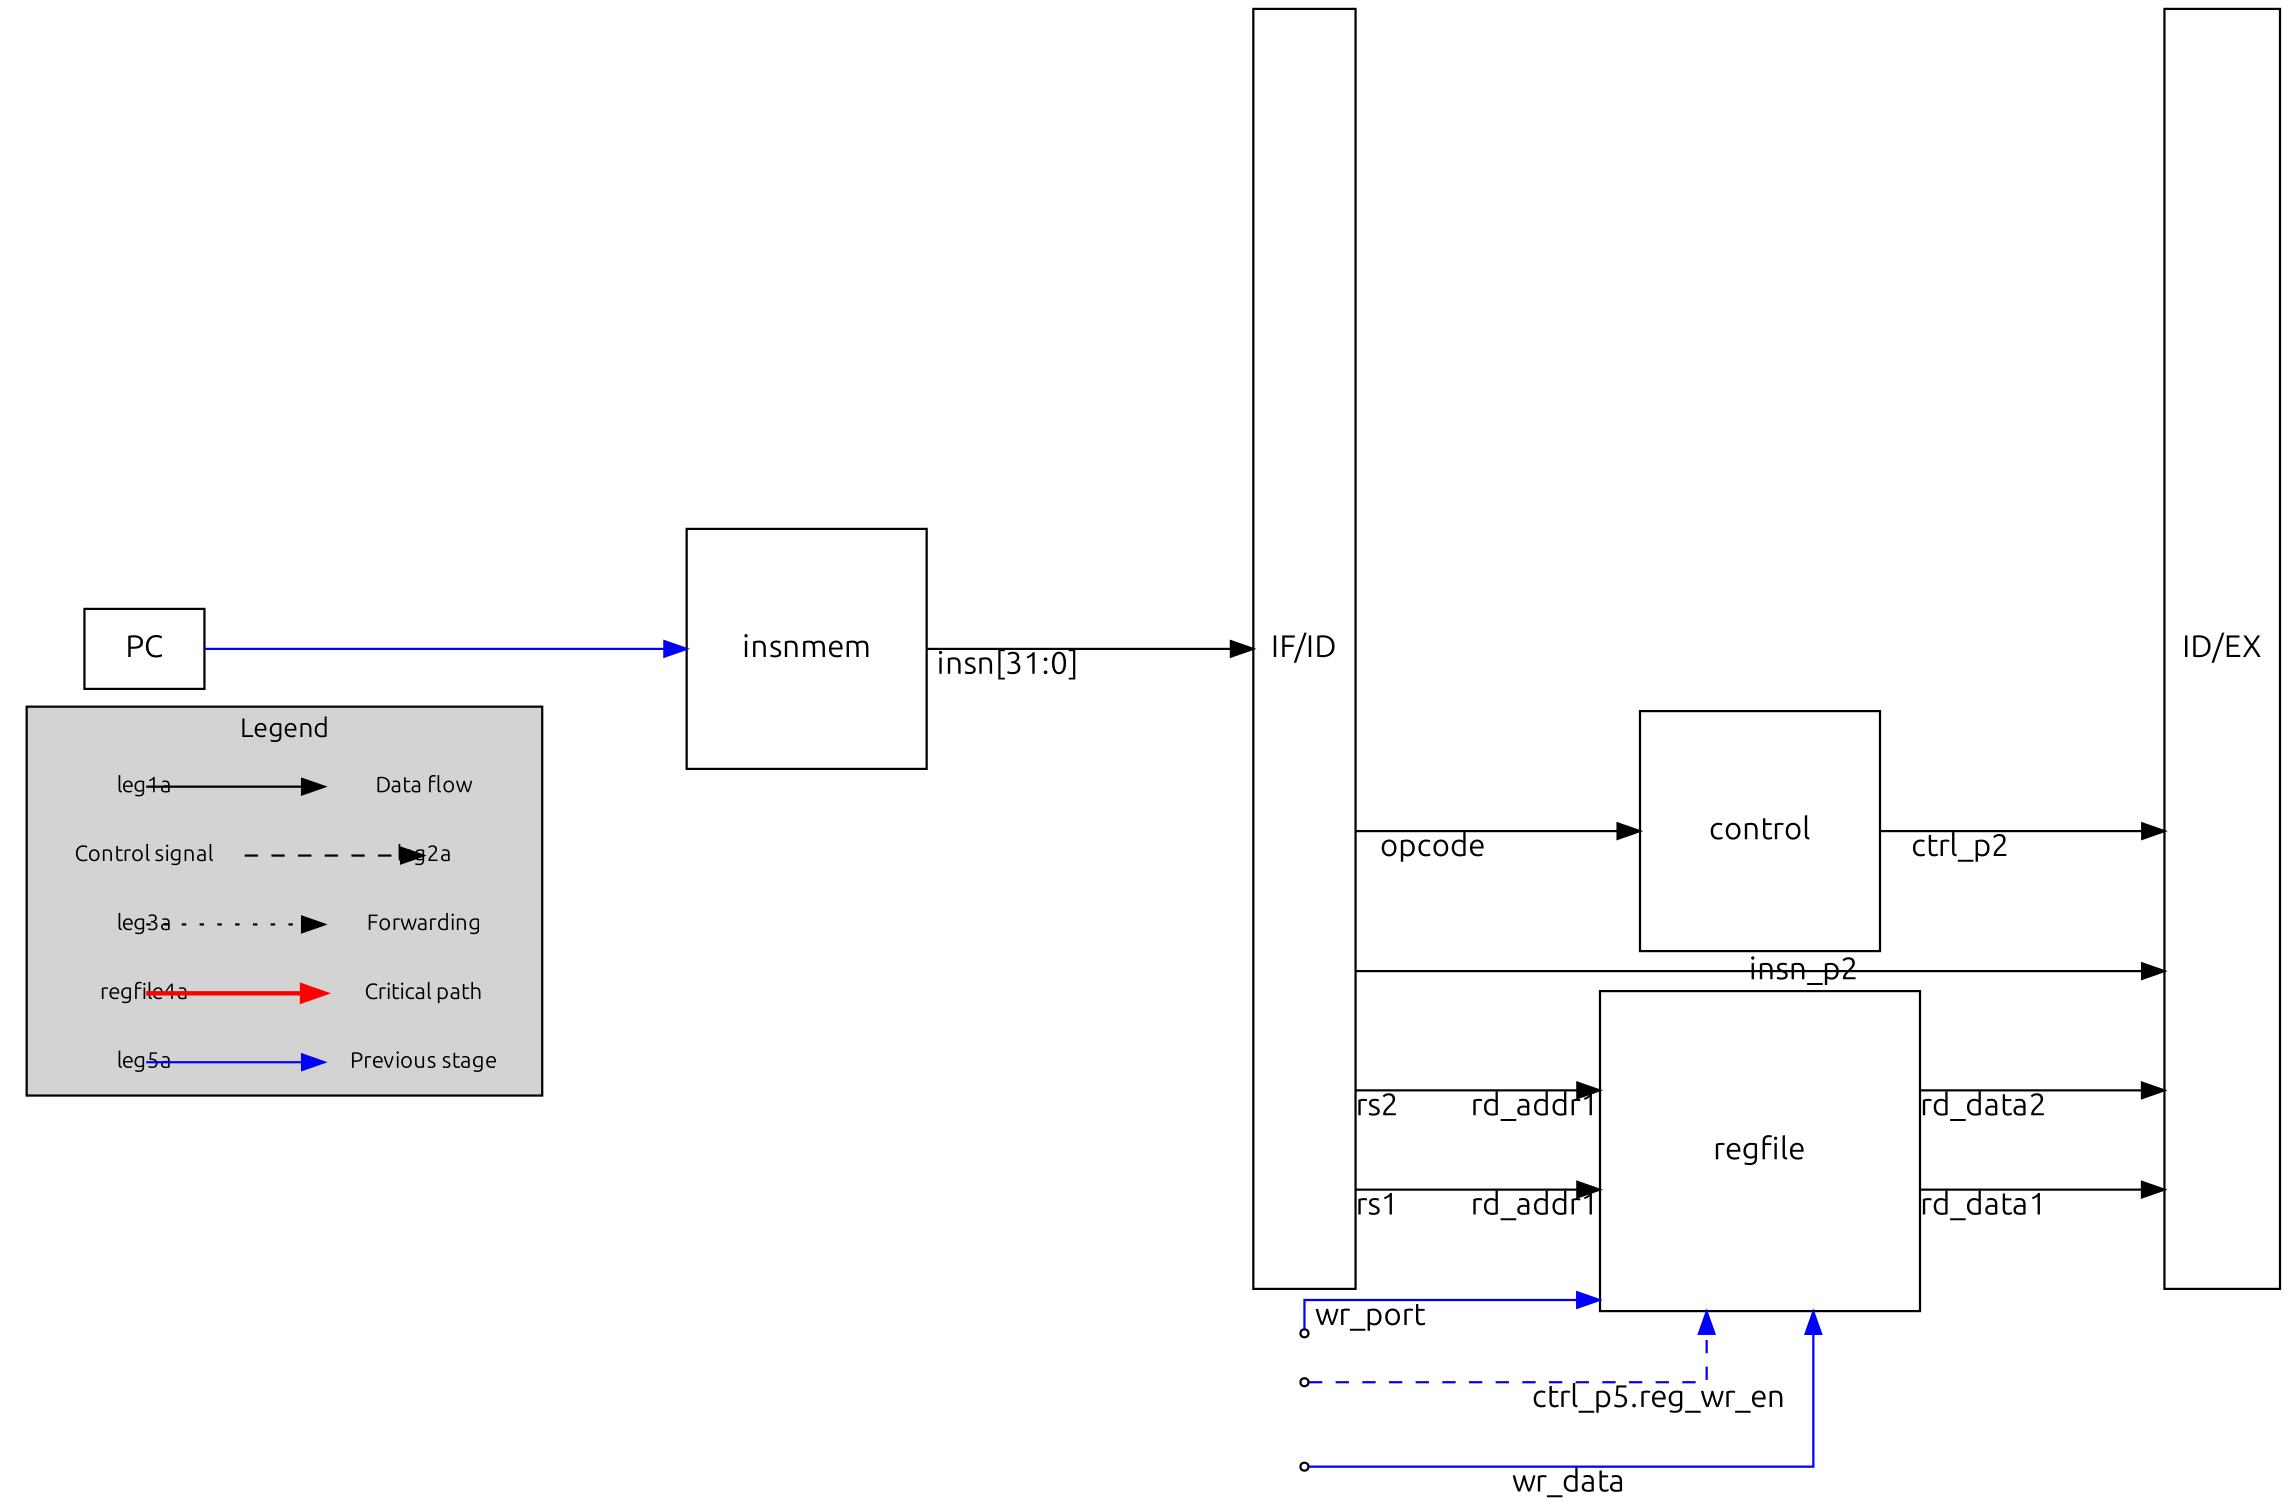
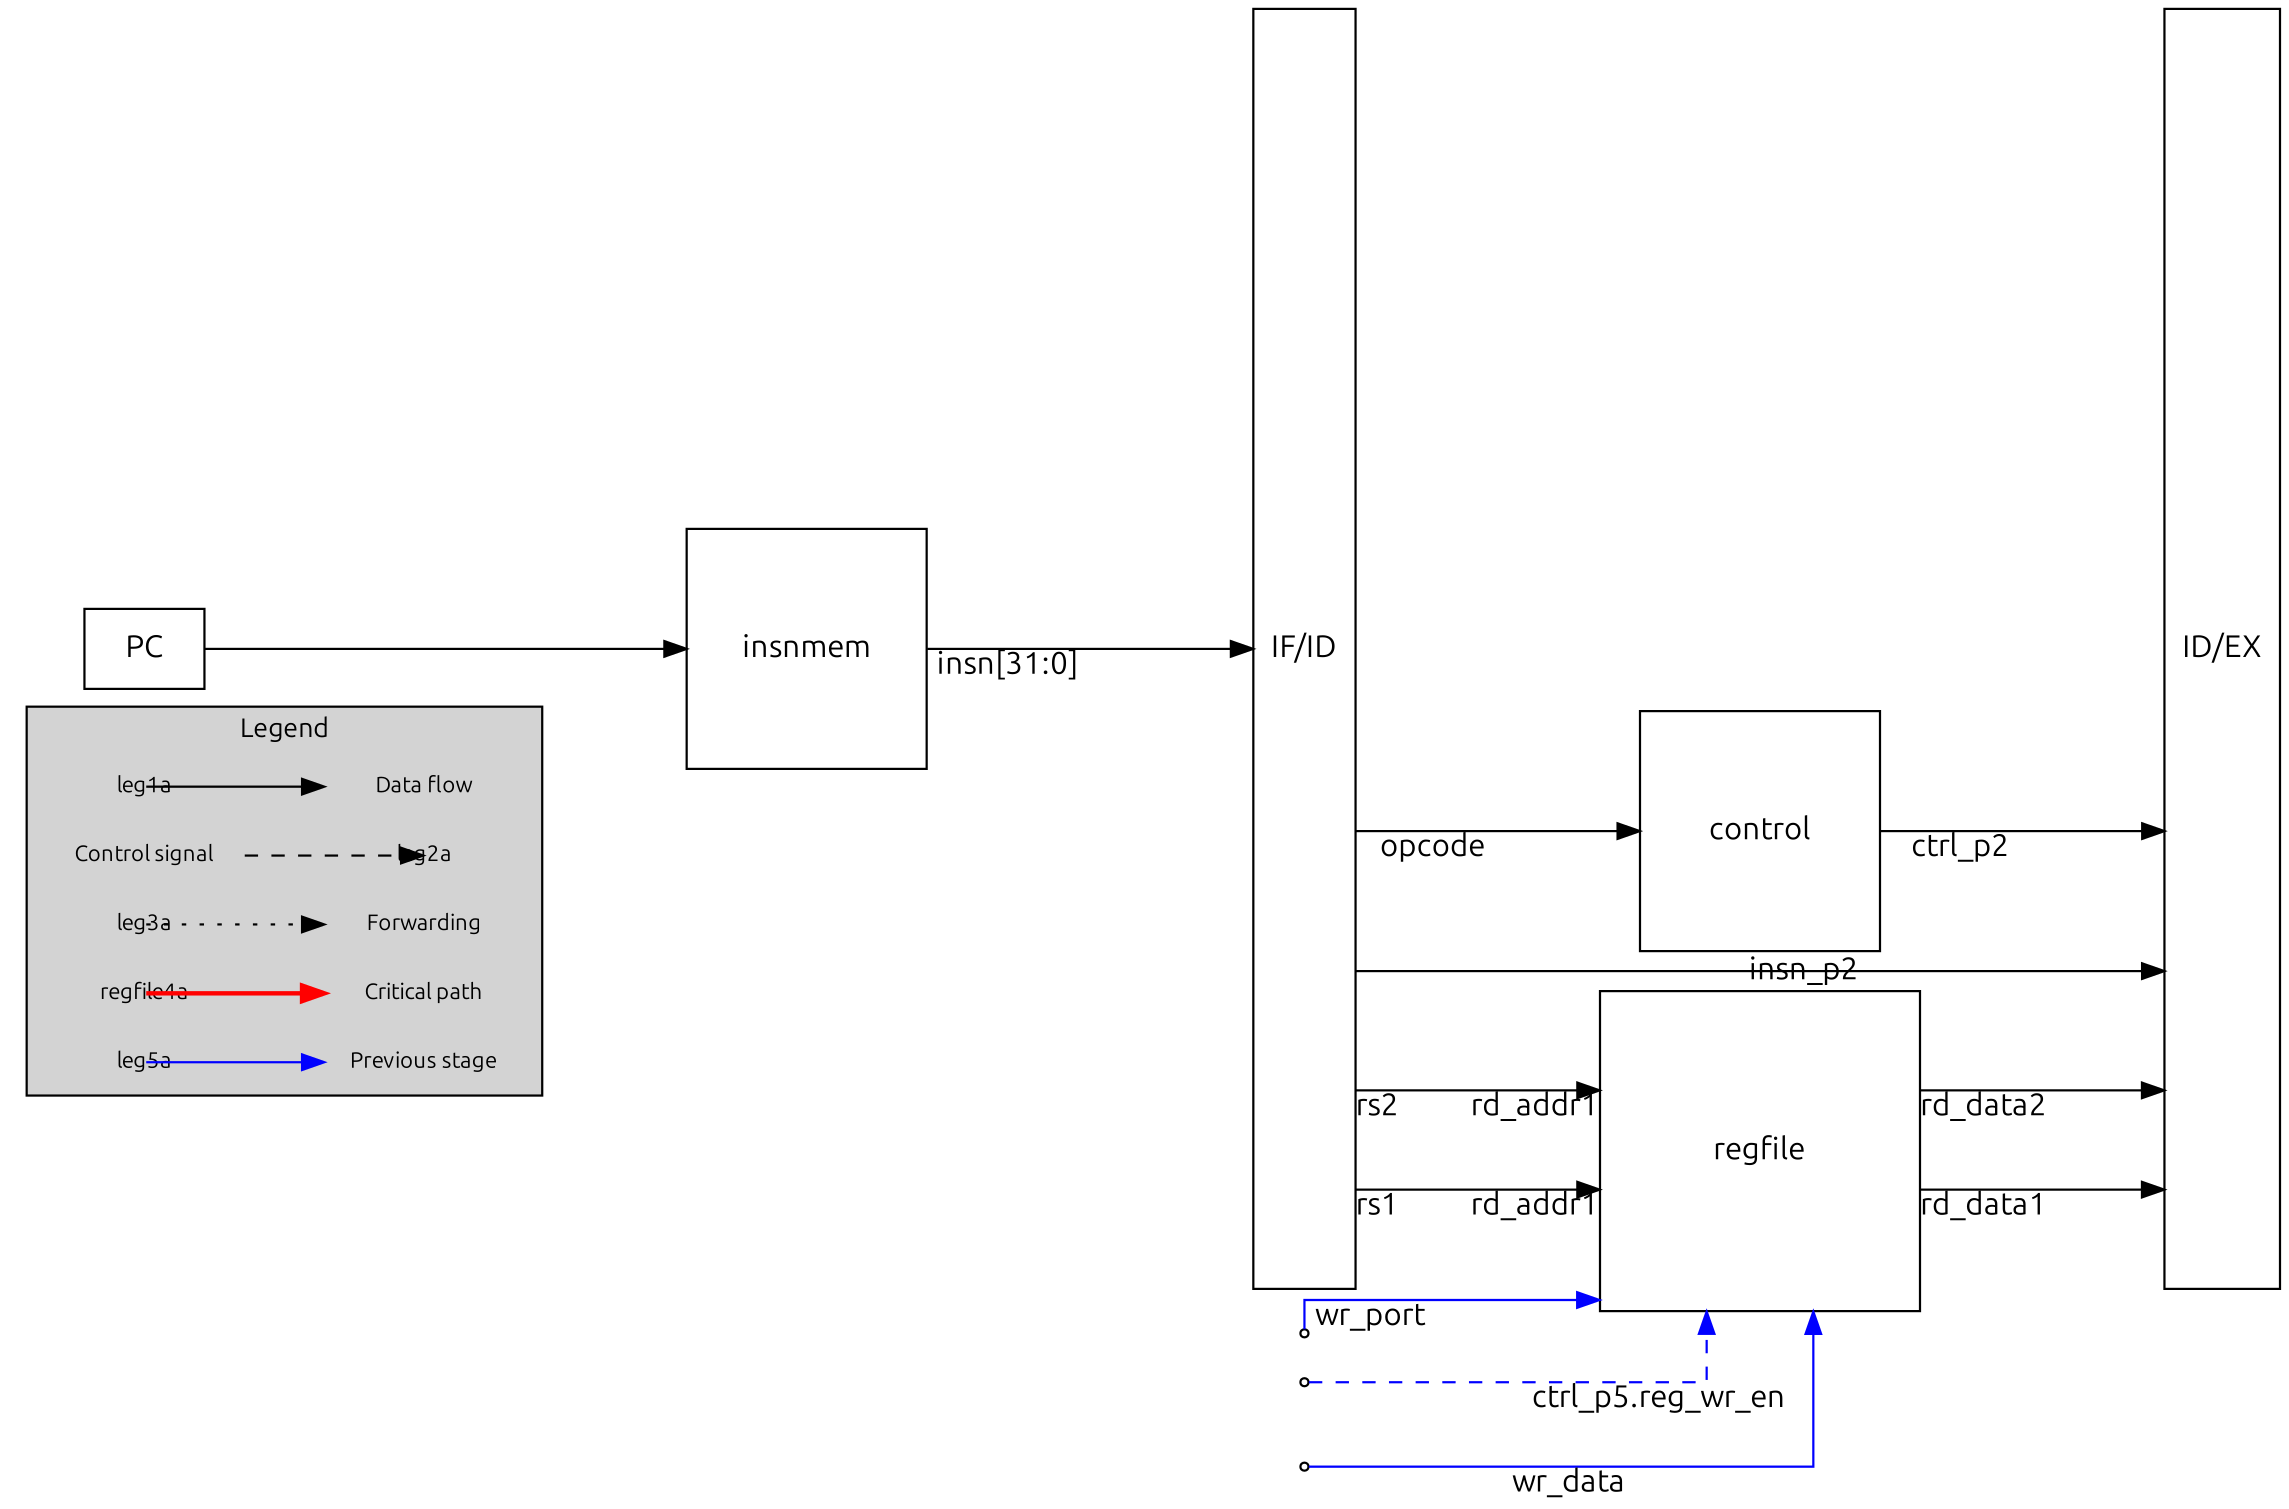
(435, 649) -> (435, 649)
